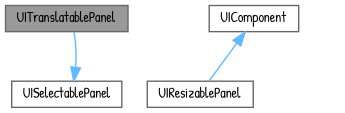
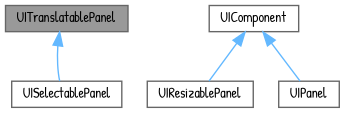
(76, 50) -> (58, 64)
none -> (309, 94)
